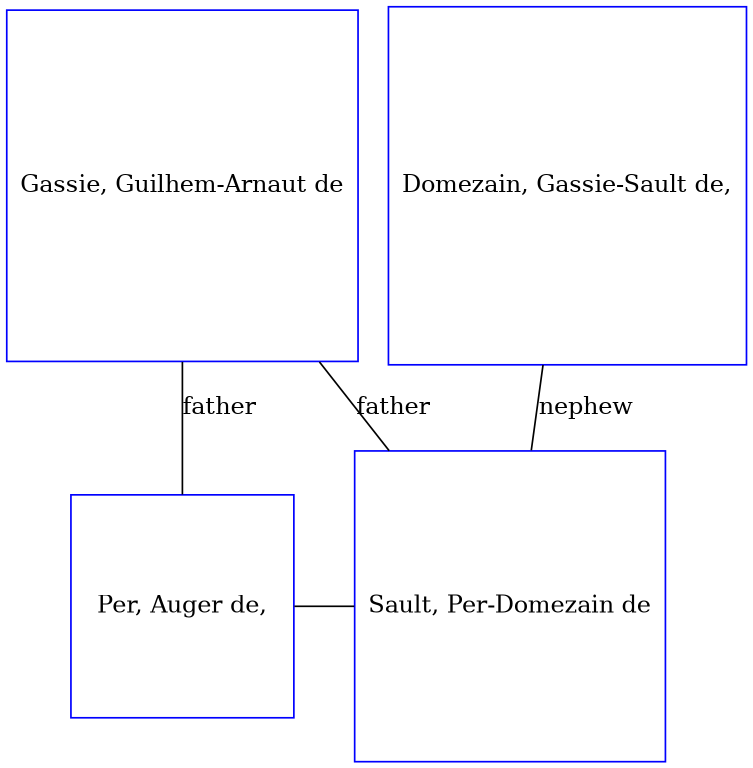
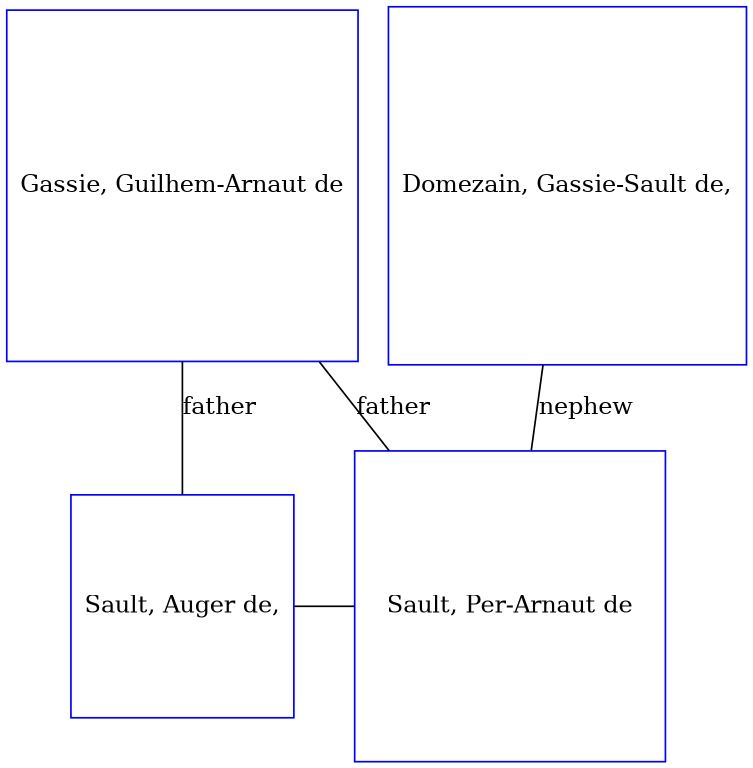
(182, 606) -> (182, 606)
(510, 606) -> (510, 606)
